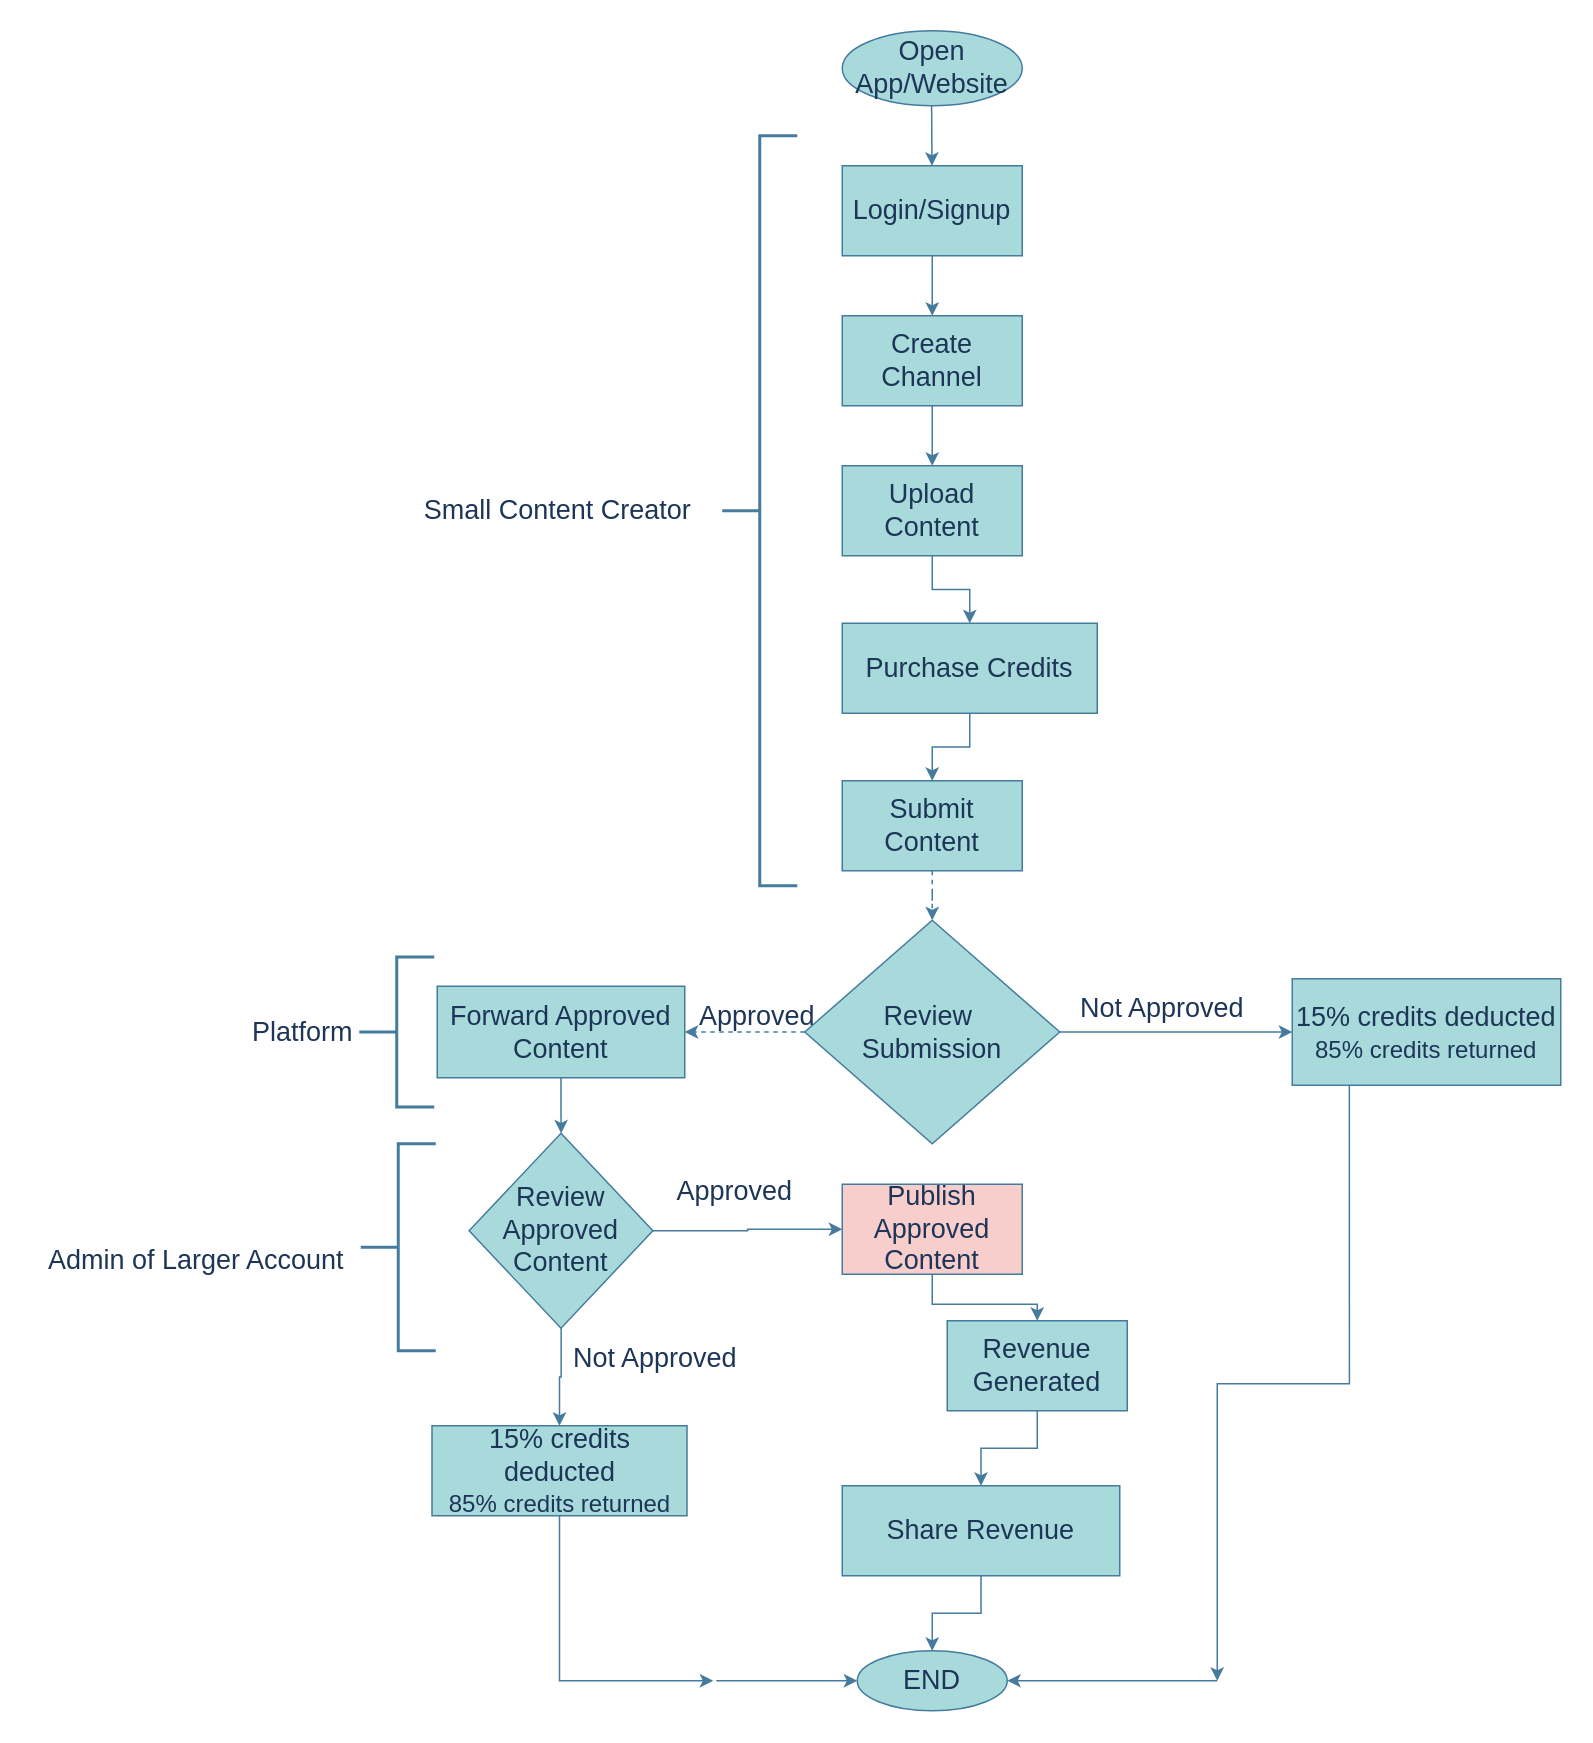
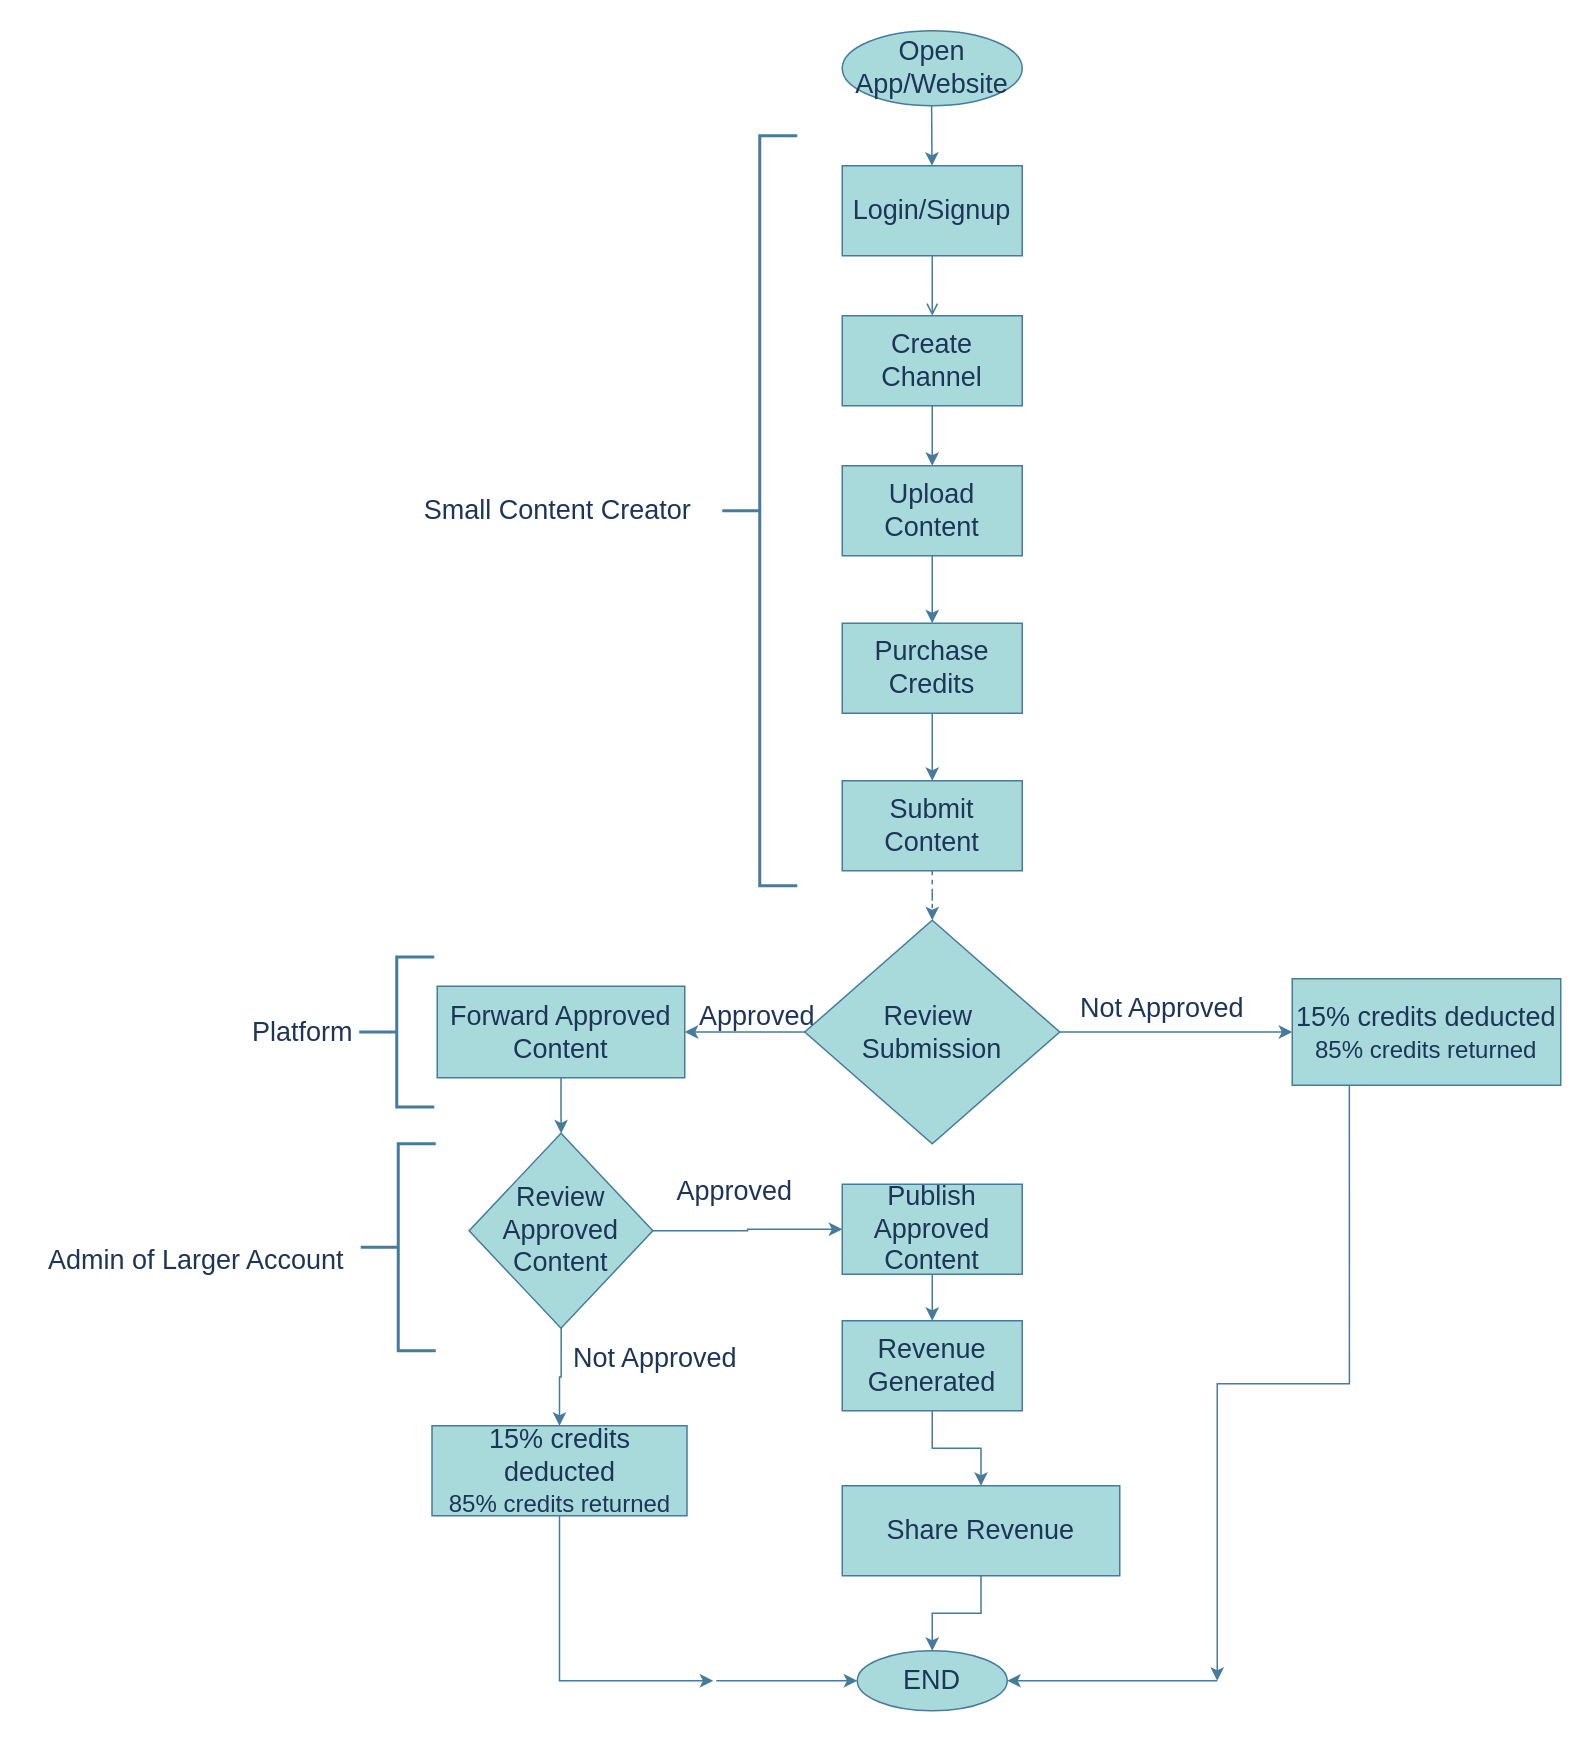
(932, 304) -> (932, 306)
(970, 668) -> (932, 668)
(749, 1032) -> (749, 1032)
(932, 1229) -> (932, 1229)
(1037, 1366) -> (932, 1366)
